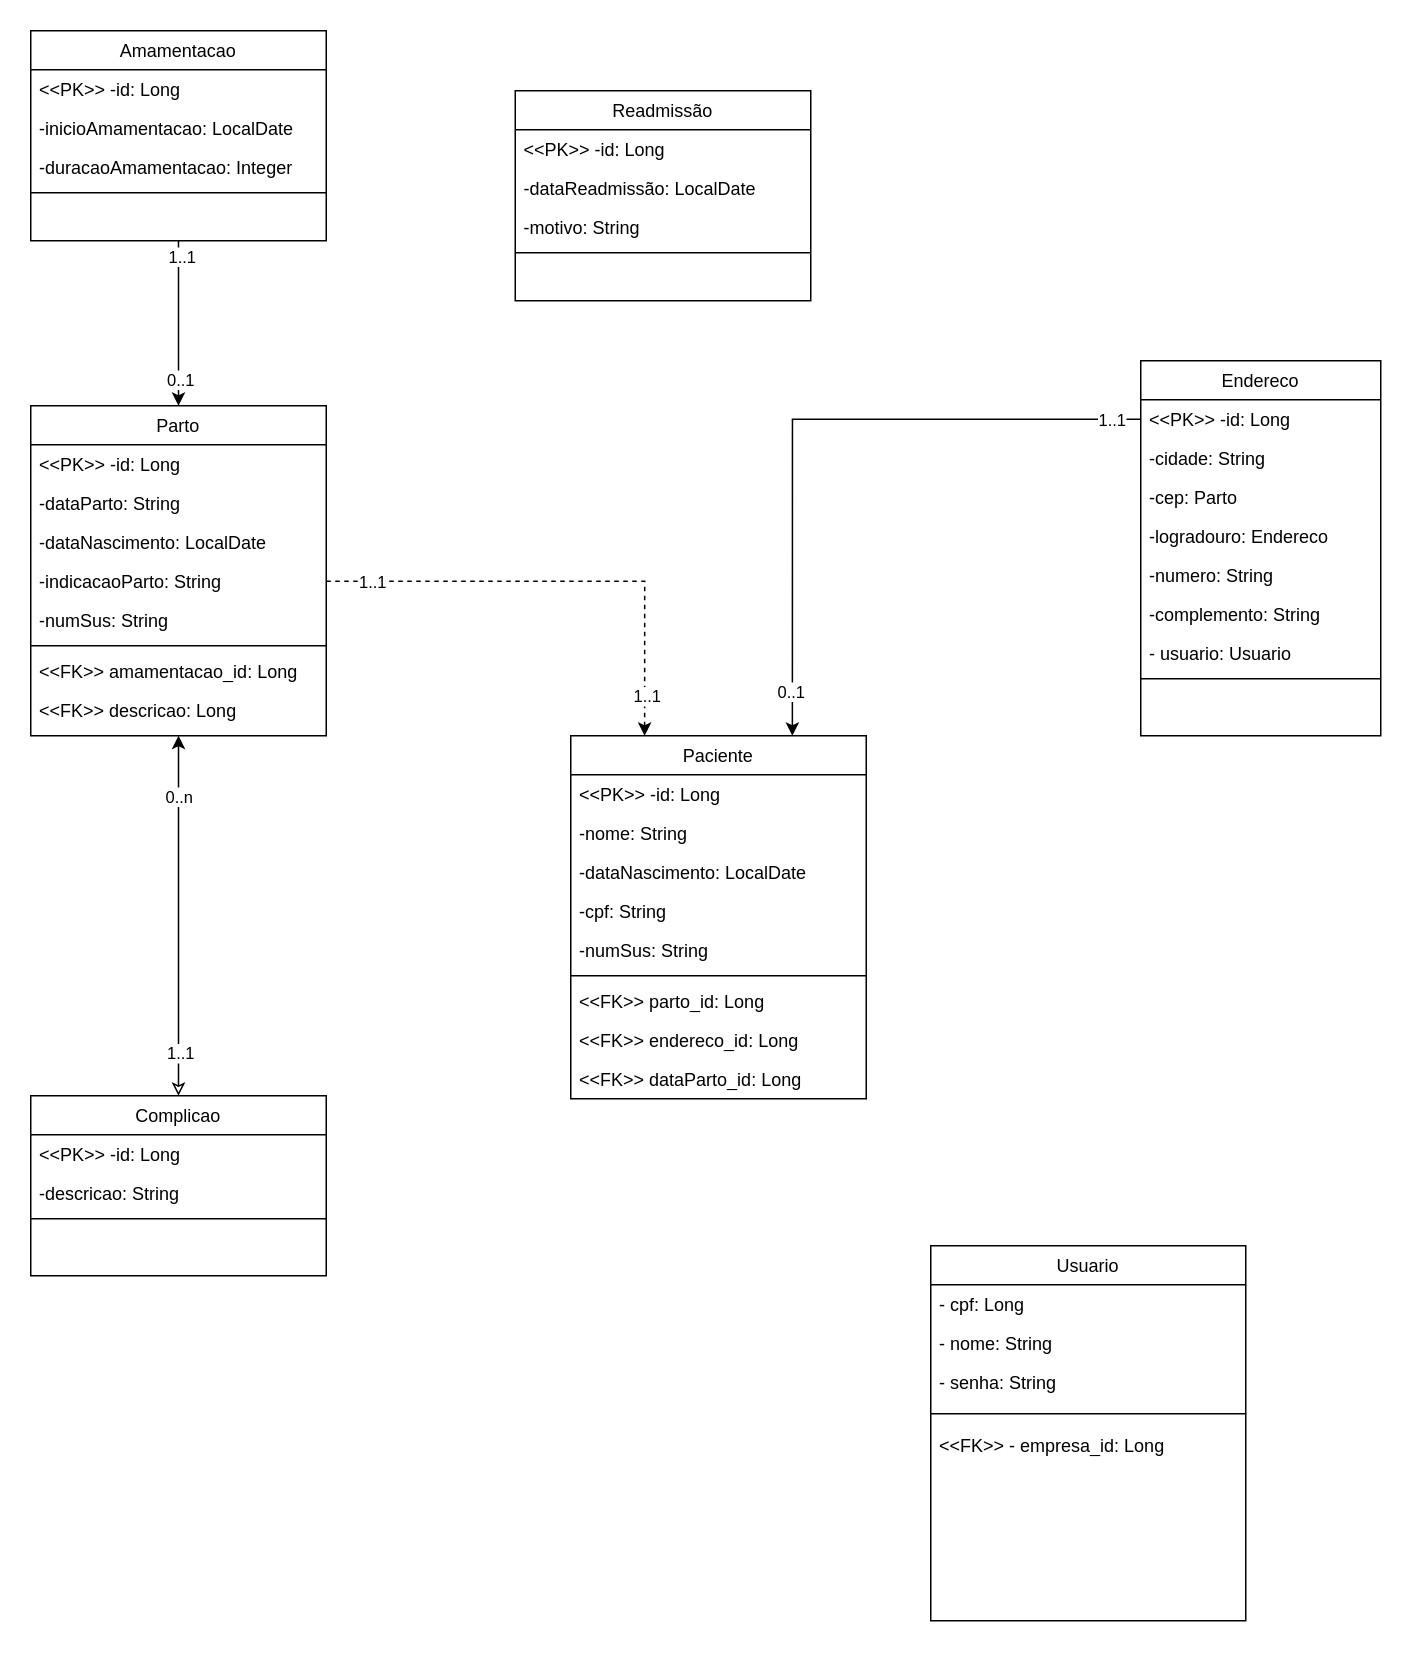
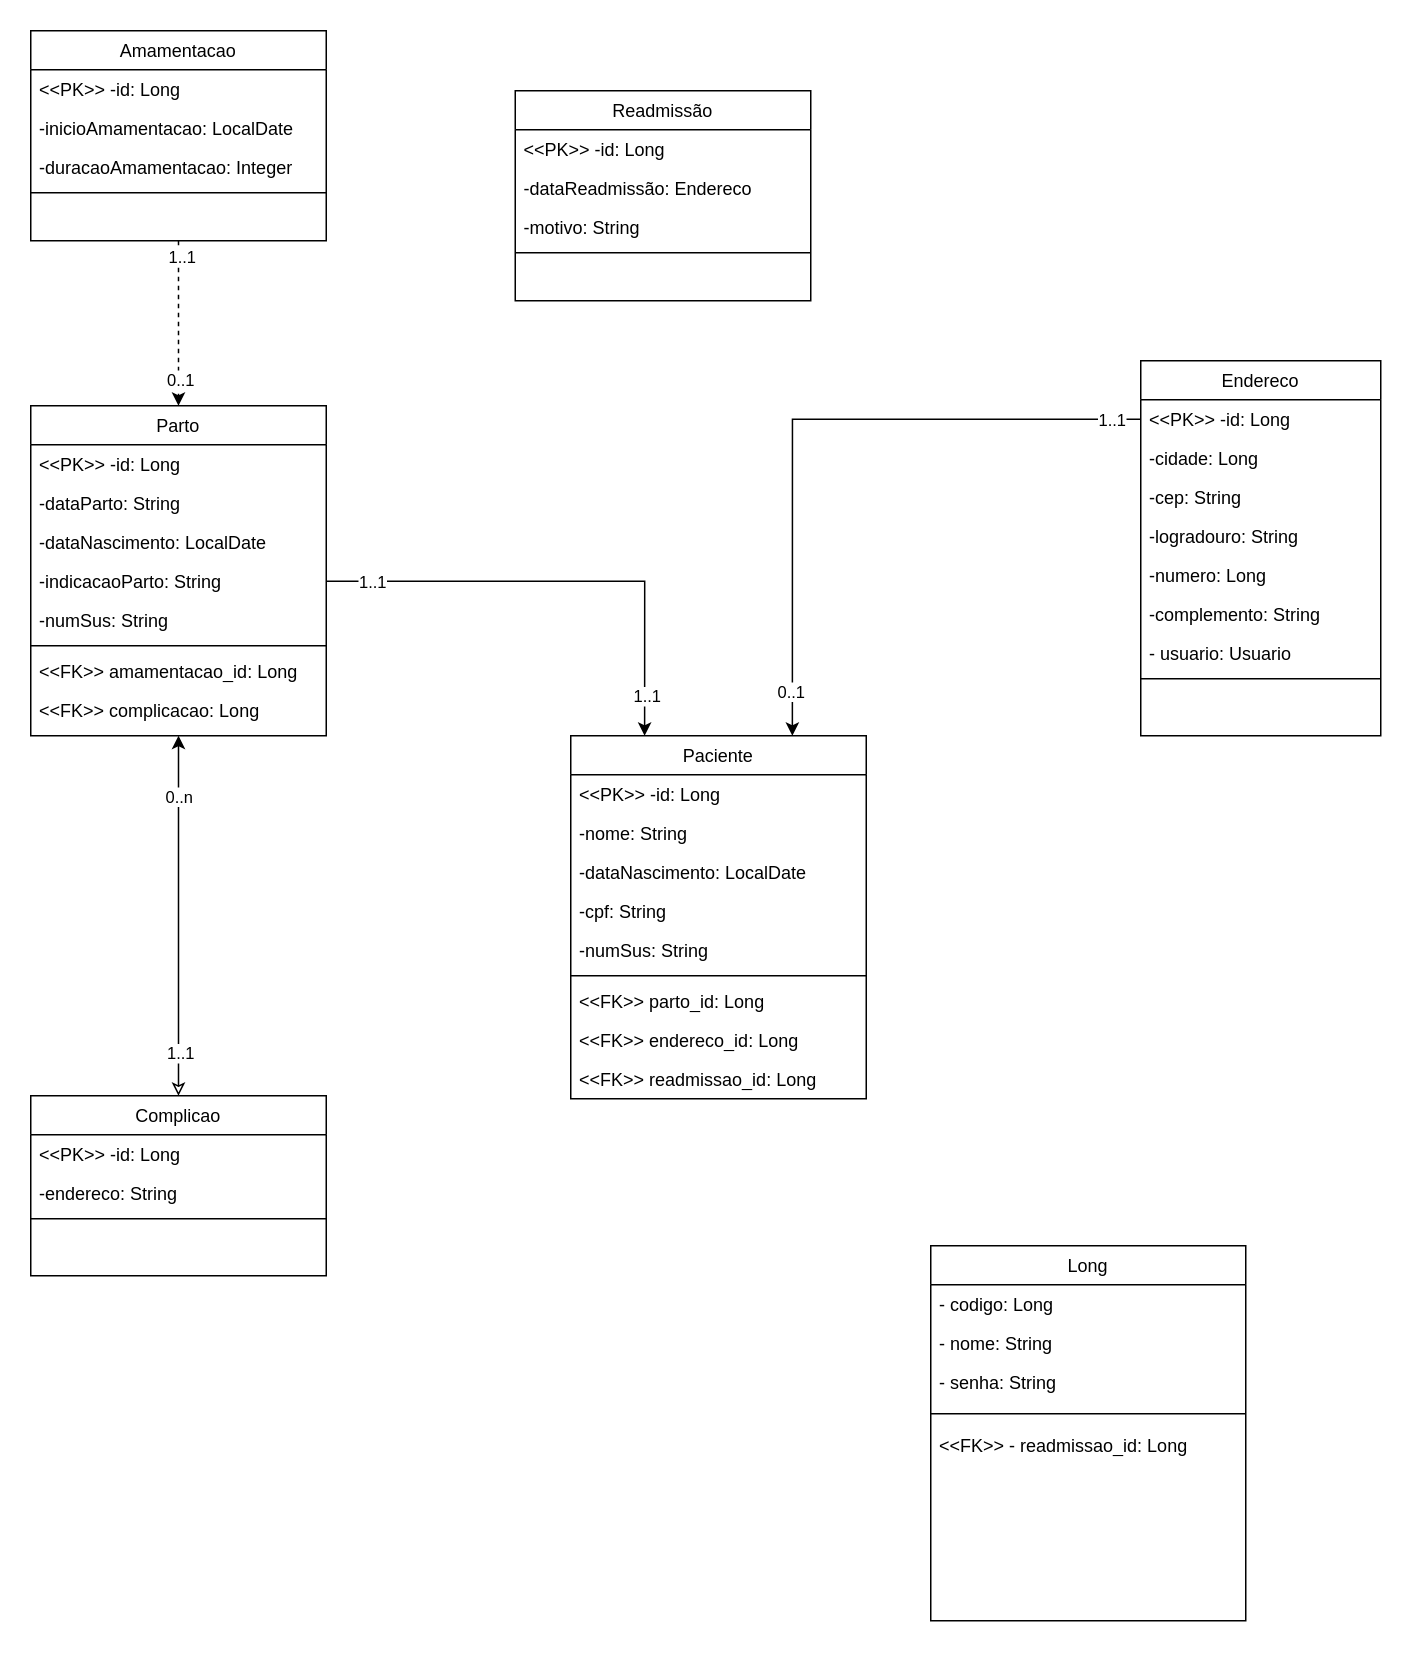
(645, 189) -> (642, 189)
(179, 316) -> (179, 316)
(1215, 459) -> (1208, 459)
(1200, 498) -> (1202, 498)
(1248, 537) -> (1235, 537)
(1218, 576) -> (1210, 576)
(568, 581) -> (568, 581)
(141, 712) -> (149, 712)
(696, 1081) -> (699, 1081)
(120, 1194) -> (118, 1194)
(1088, 1266) -> (1088, 1266)
(987, 1305) -> (1000, 1305)
(1054, 1447) -> (1067, 1447)
